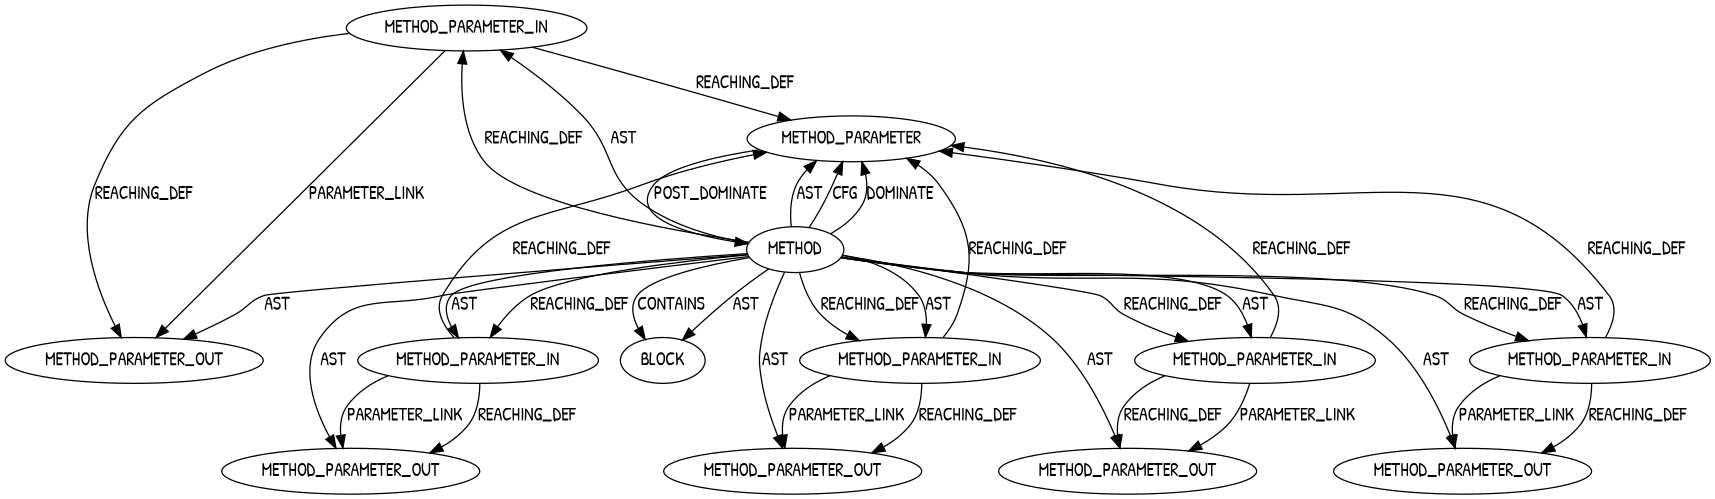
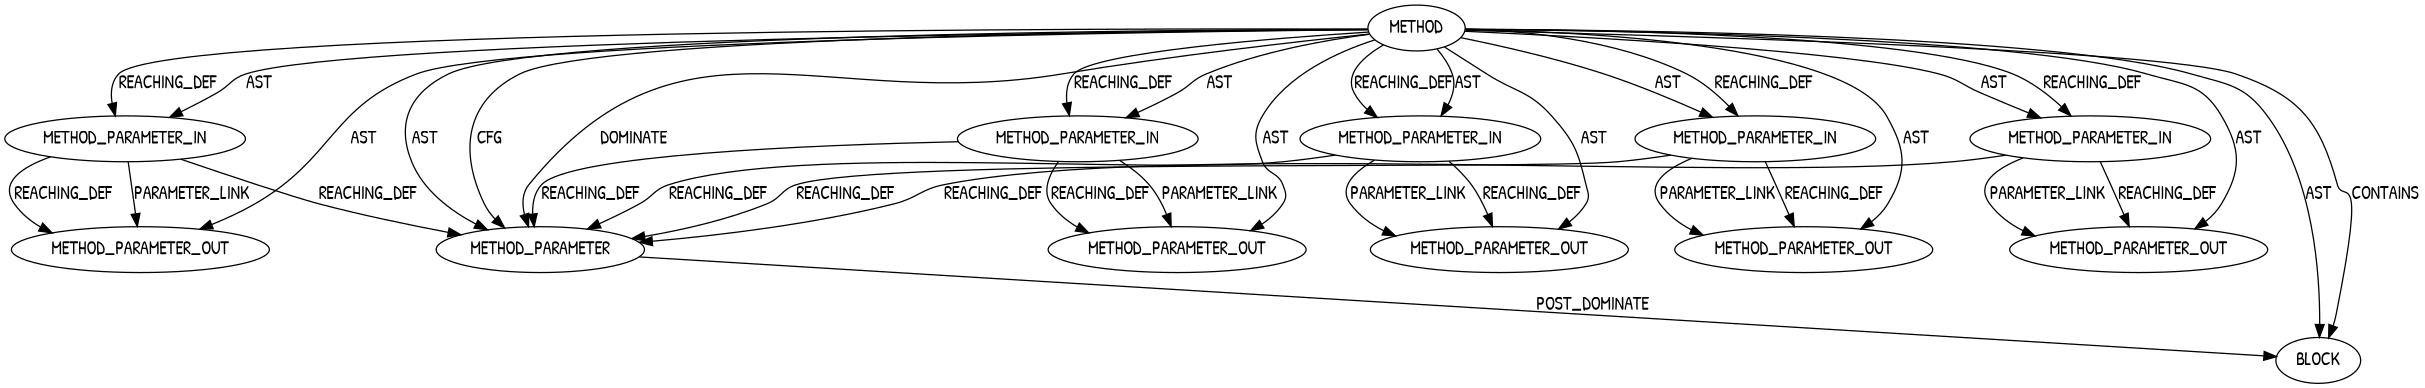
(650, 193) -> (1451, 306)
